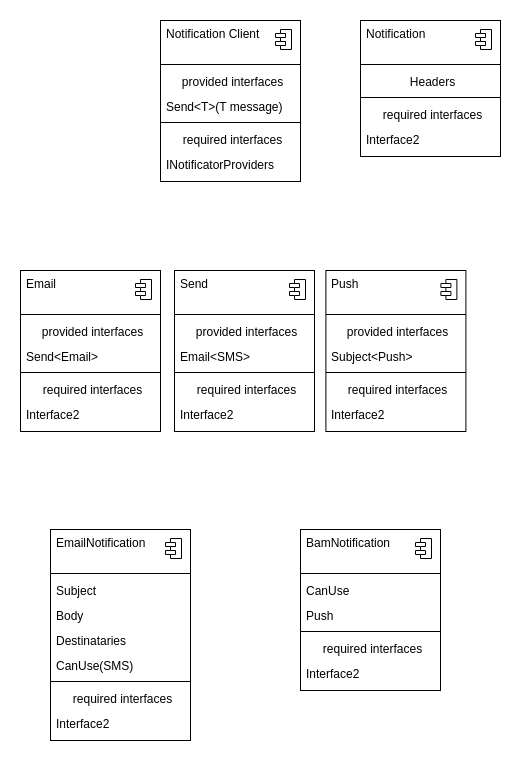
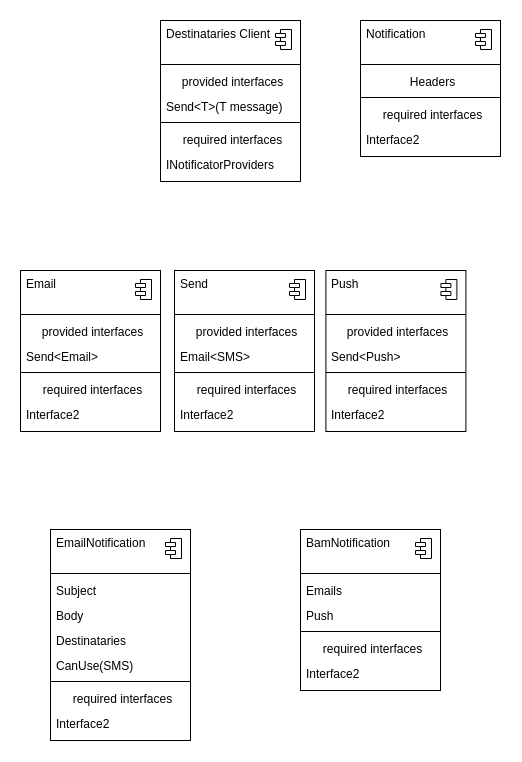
(221, 35) -> (226, 35)
(375, 358) -> (365, 358)
(327, 592) -> (324, 592)
